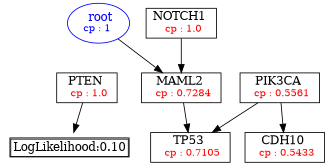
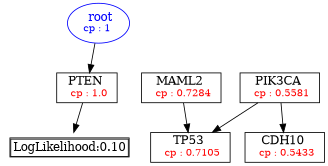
(181, 23) -> none
(137, 53) -> (93, 54)
(282, 93) -> (282, 93)
